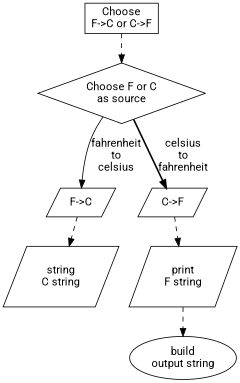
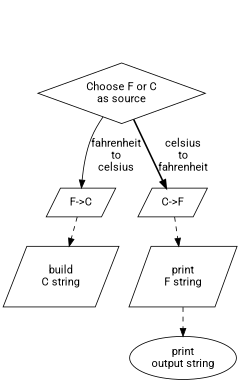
(122, 18) -> none
(61, 277) -> (61, 277)
(183, 358) -> (183, 358)
